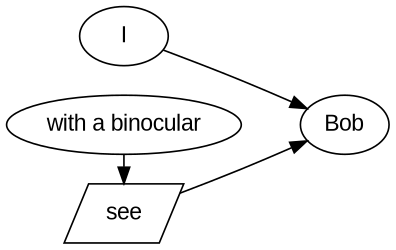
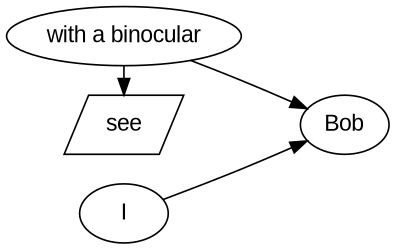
(236, 171) -> (241, 80)
